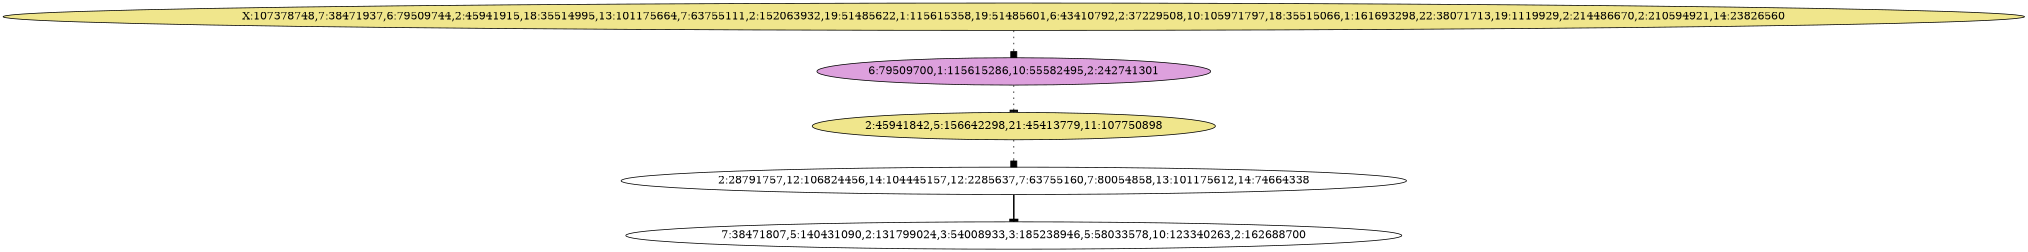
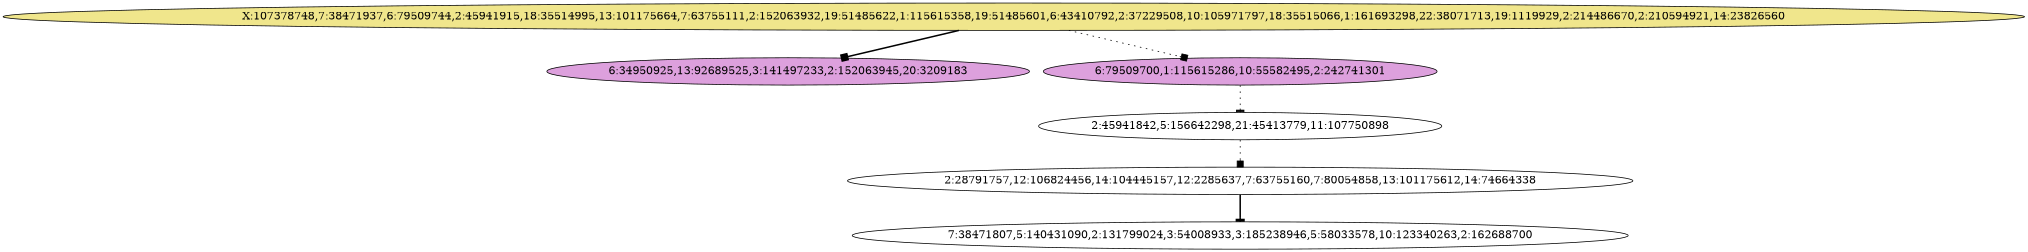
none -> (788, 71)
(1014, 126) -> (1240, 126)
